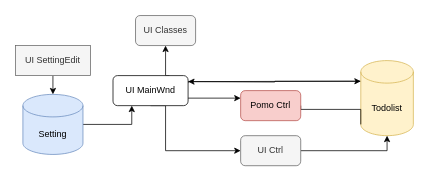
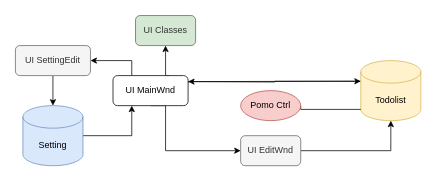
(165, 30) -> (165, 30)
(53, 60) -> (53, 60)
none -> (121, 60)
(234, 98) -> none
(387, 98) -> (390, 90)
(270, 105) -> (270, 105)
(53, 124) -> (53, 135)
(270, 150) -> (270, 150)
